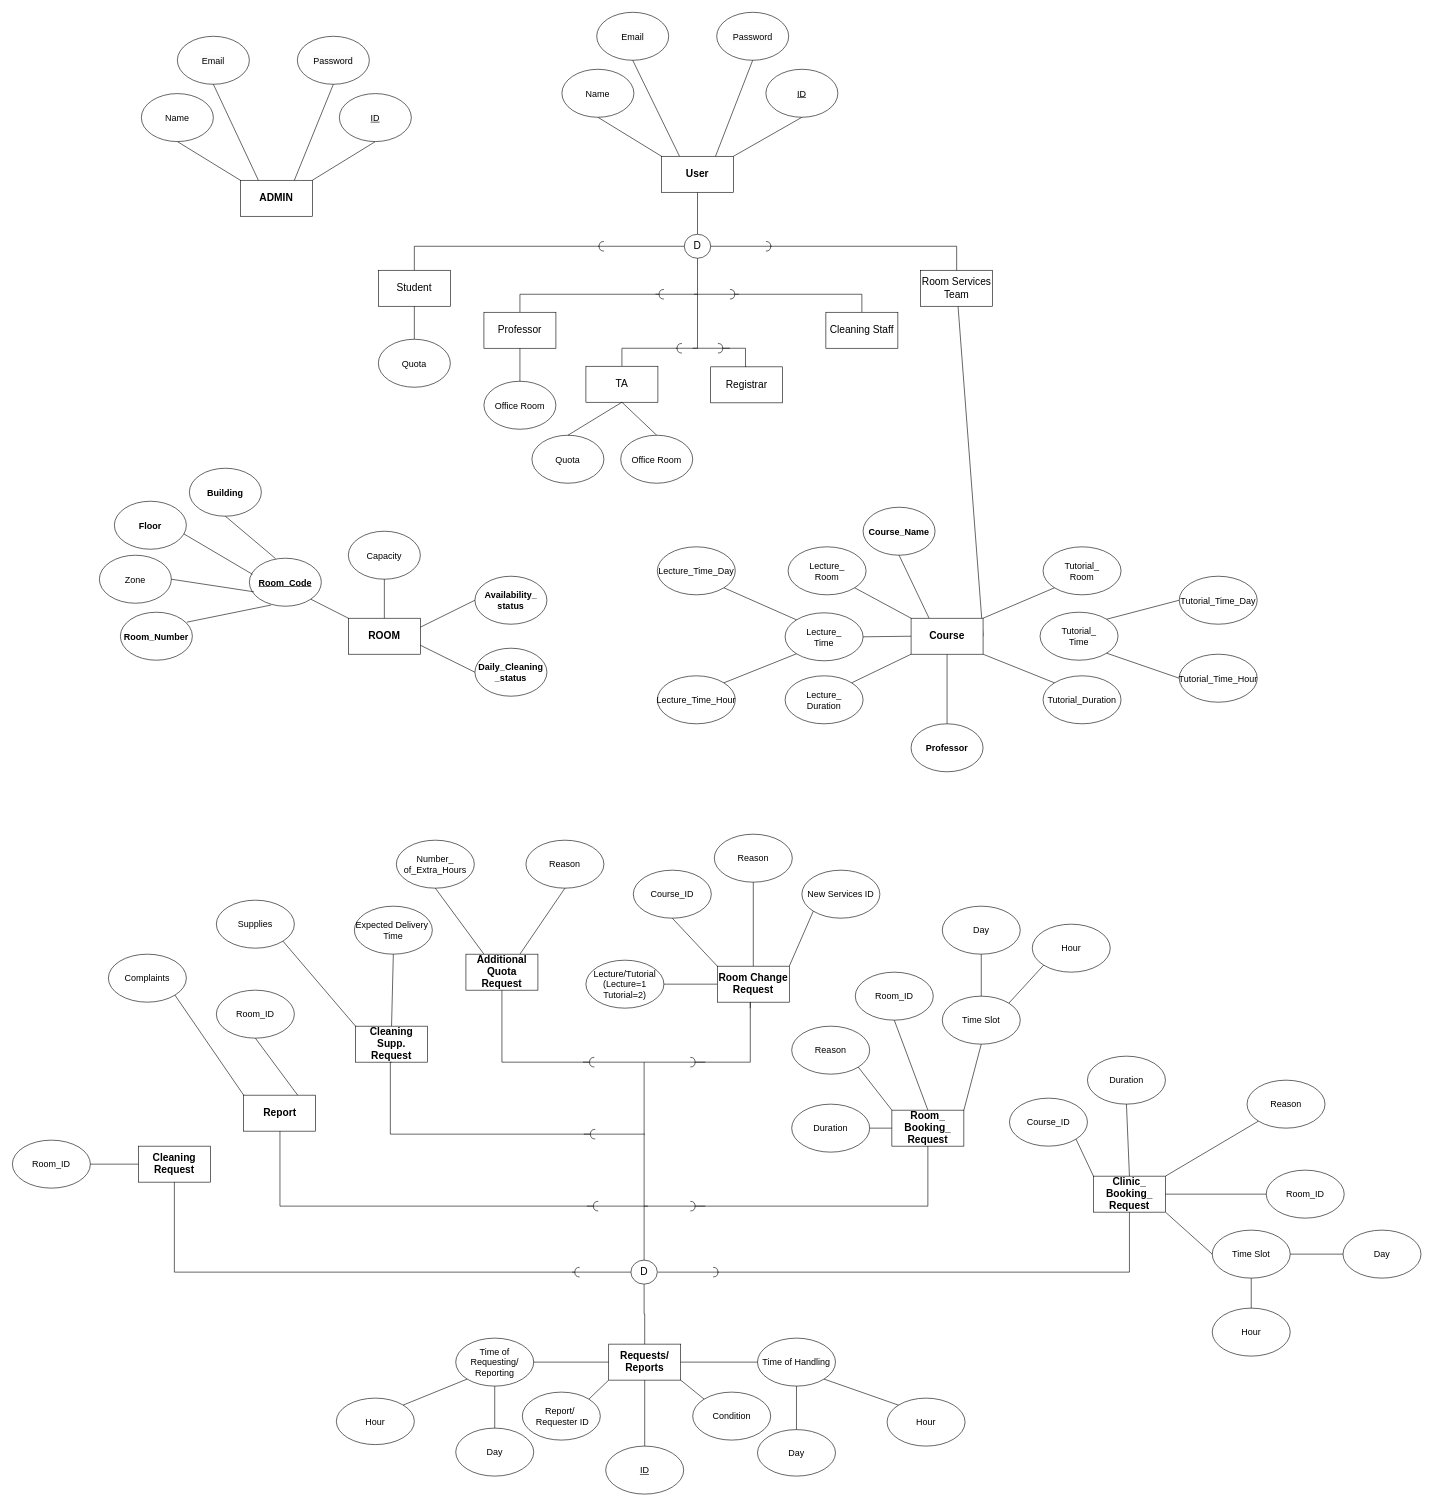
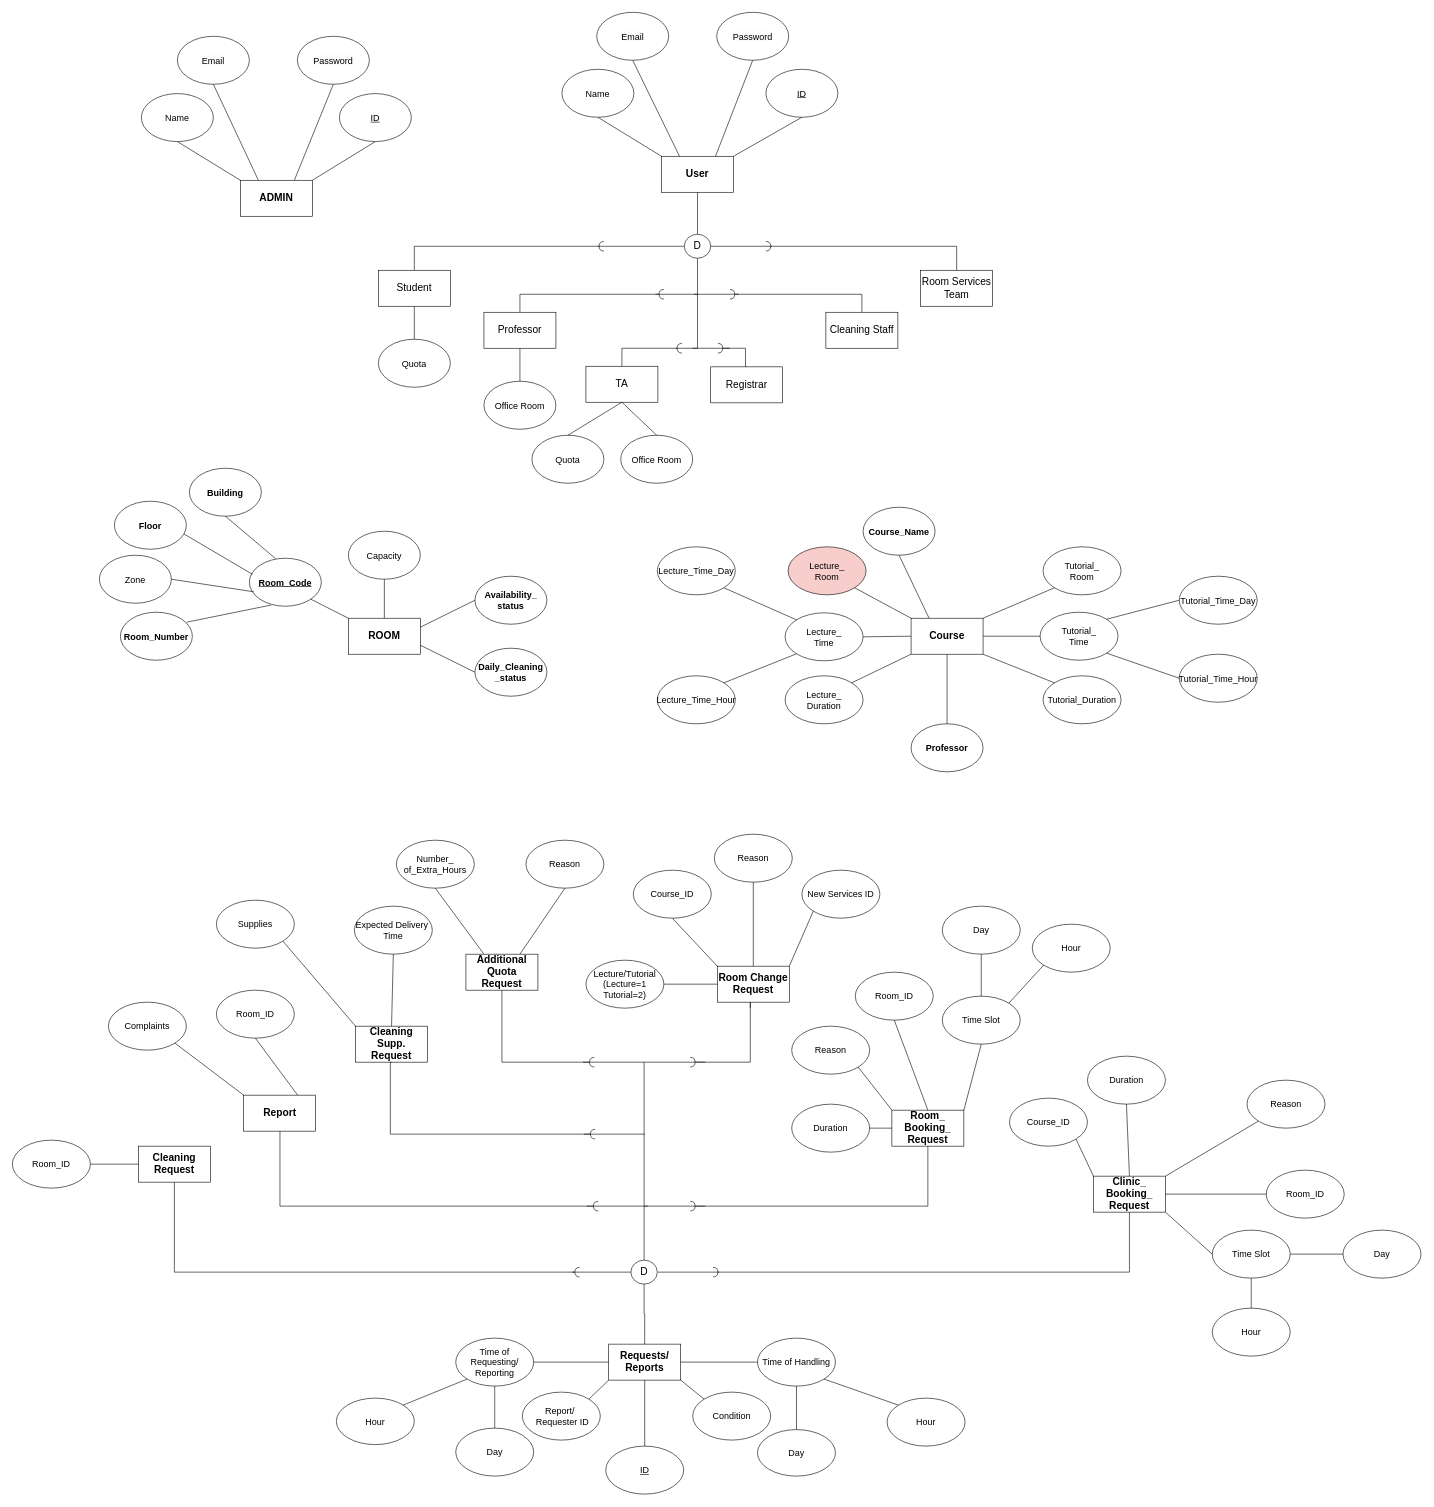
(970, 463) -> (1011, 636)
(827, 571) -> (827, 571)
(147, 978) -> (147, 1026)
